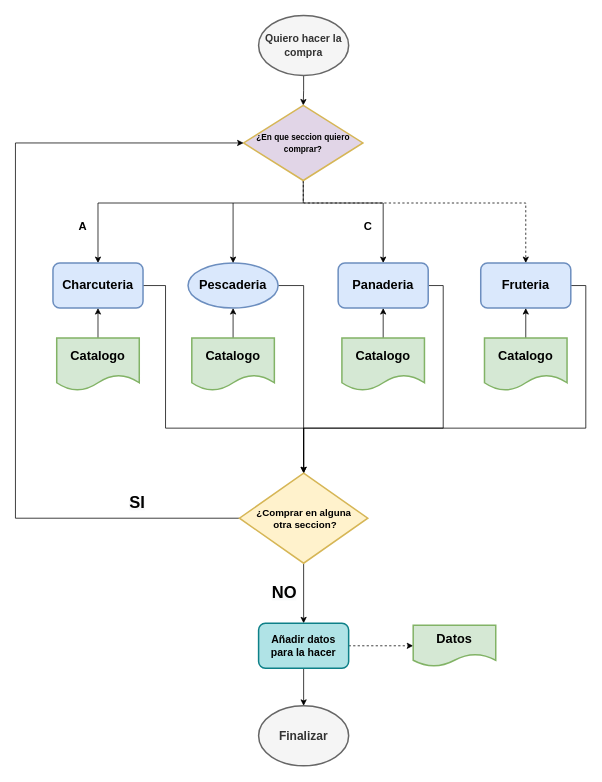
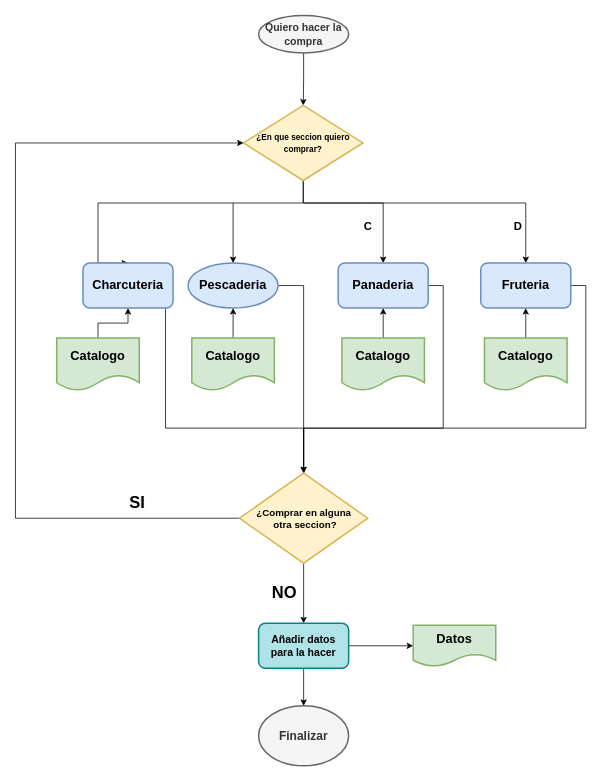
(303, 45) -> (303, 34)
(303, 143) -> (303, 143)
(481, 203) -> (481, 203)
(83, 225) -> none
none -> (518, 225)
(98, 285) -> (128, 285)
(379, 645) -> (379, 645)
